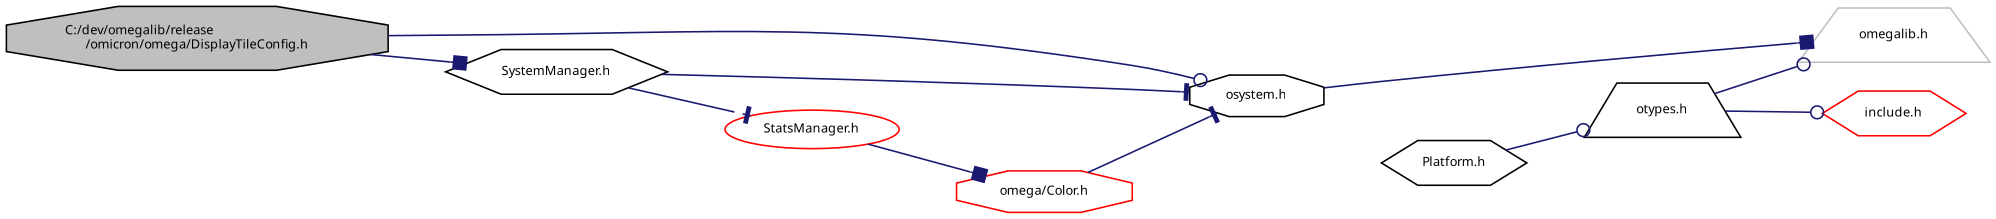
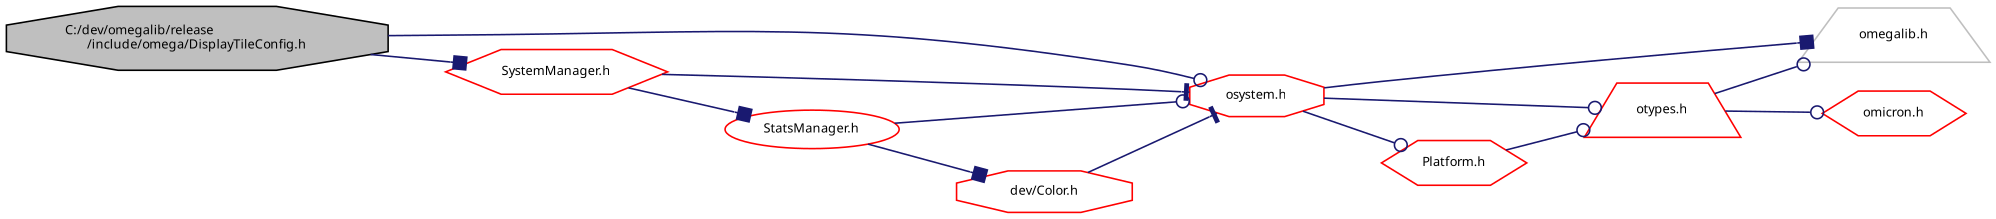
(197, 38) -> (197, 38)
(557, 72) -> (557, 72)
(1257, 96) -> (1257, 96)
(681, 100) -> (681, 100)
none -> (1456, 103)
(1663, 110) -> (1663, 110)
none -> (1035, 113)
(1894, 113) -> (1894, 113)
none -> (1349, 127)
(1454, 163) -> (1454, 163)
(1044, 192) -> (1044, 192)
